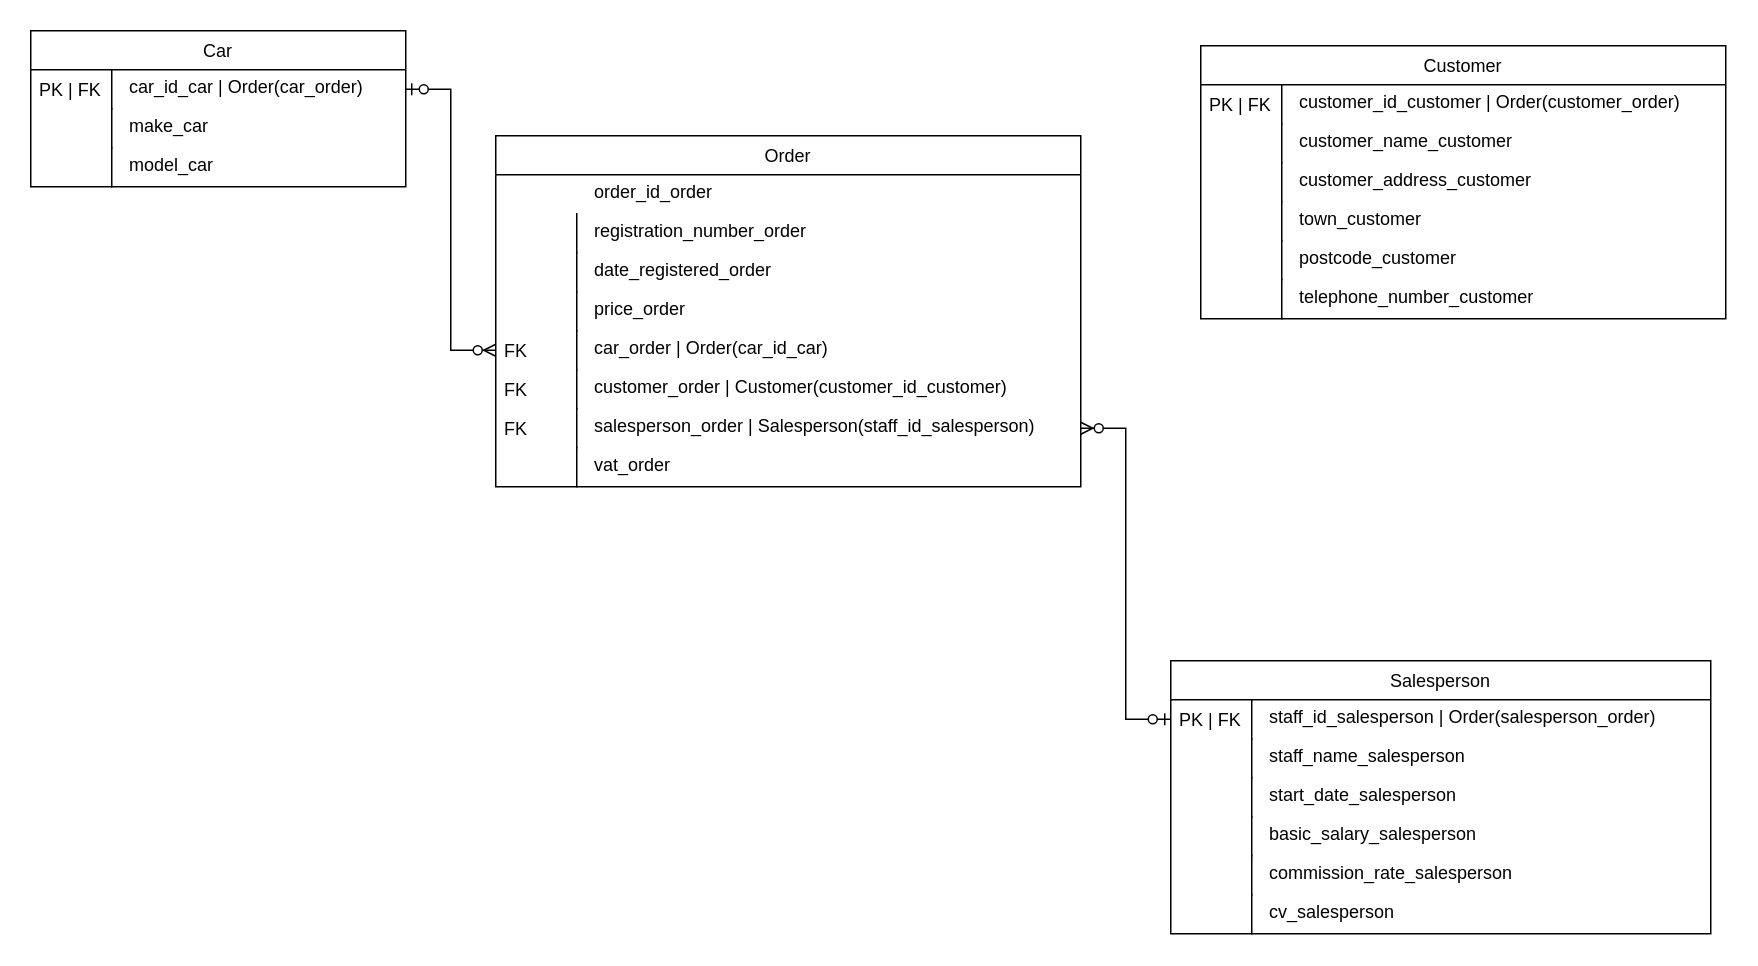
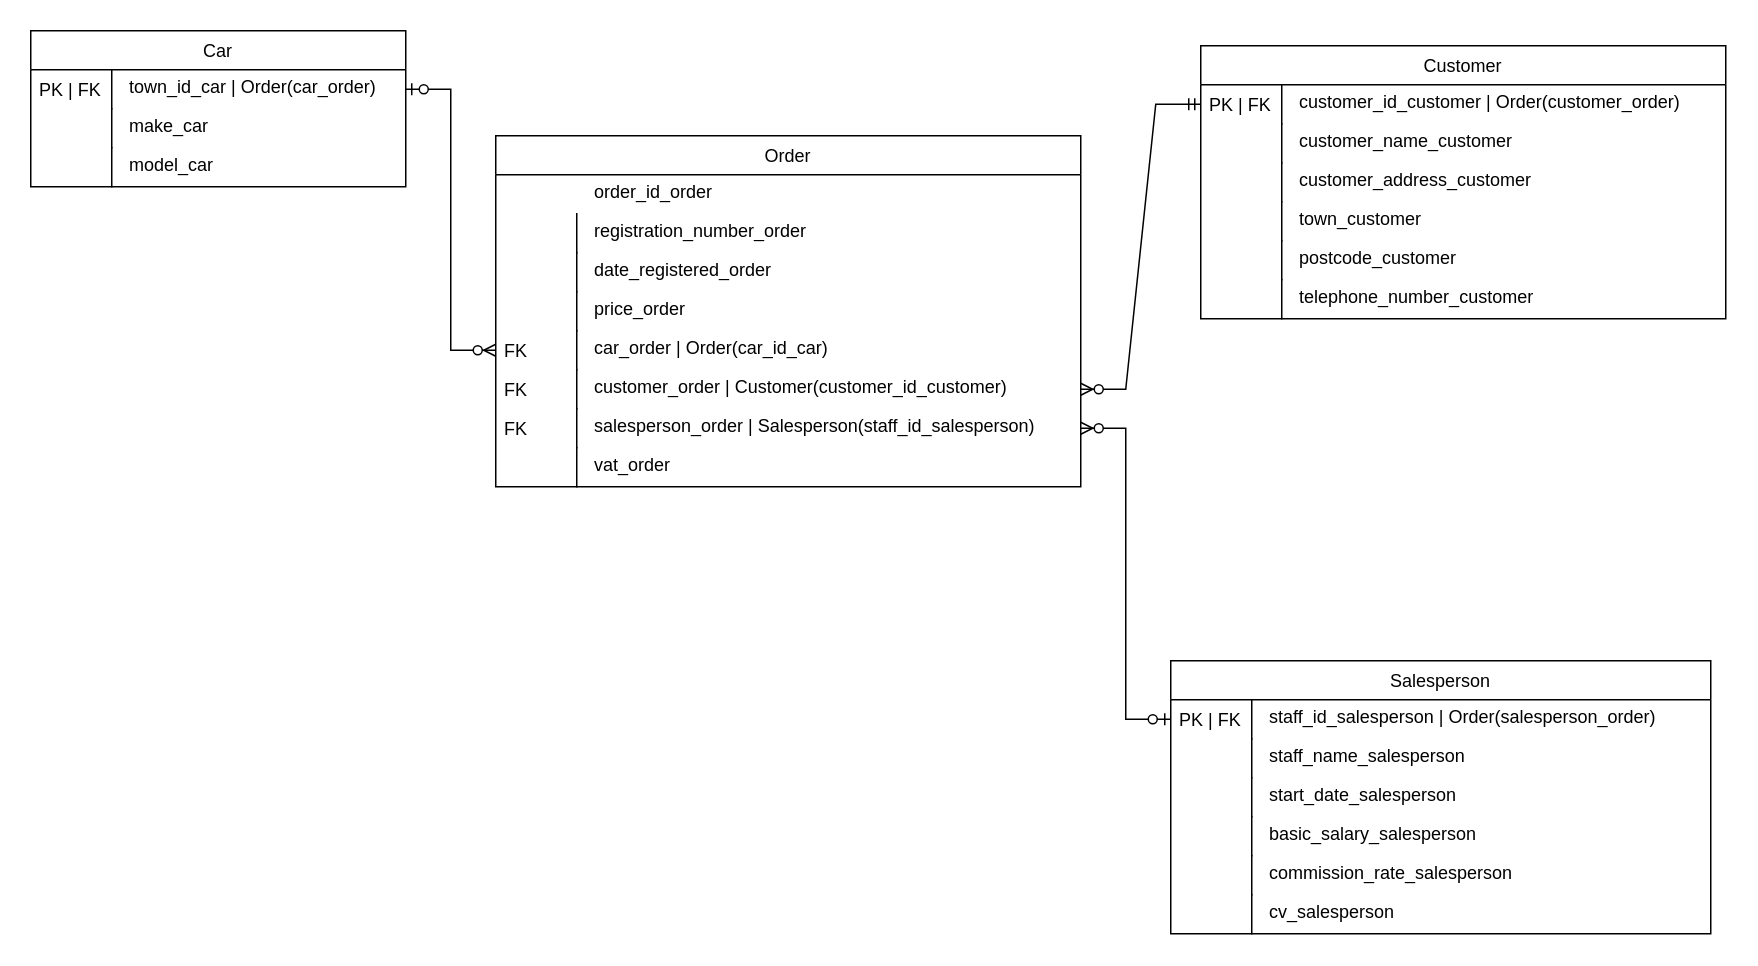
(266, 87) -> (271, 87)
none -> (1141, 246)
